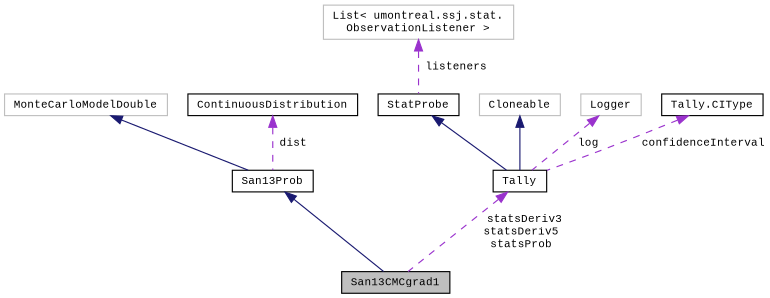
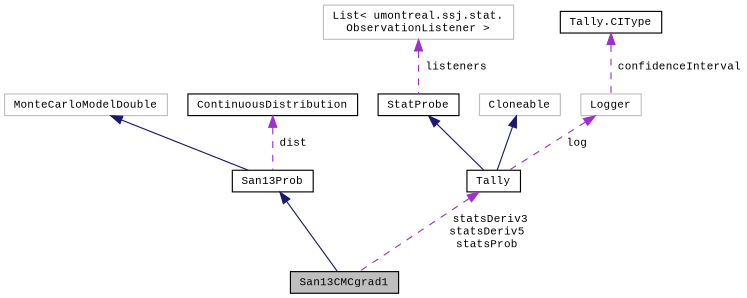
(613, 146) -> (611, 69)
